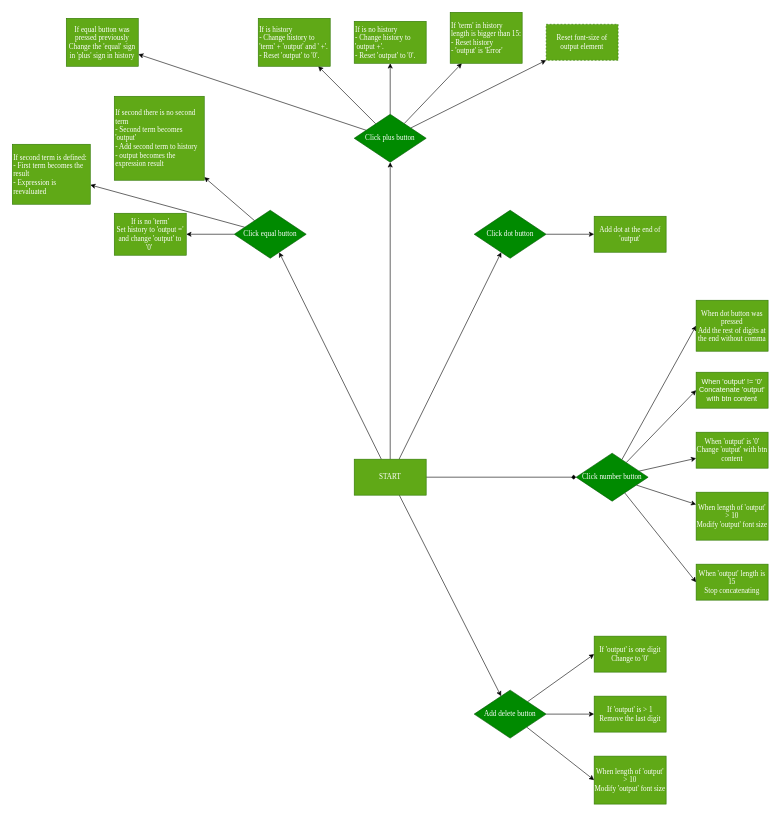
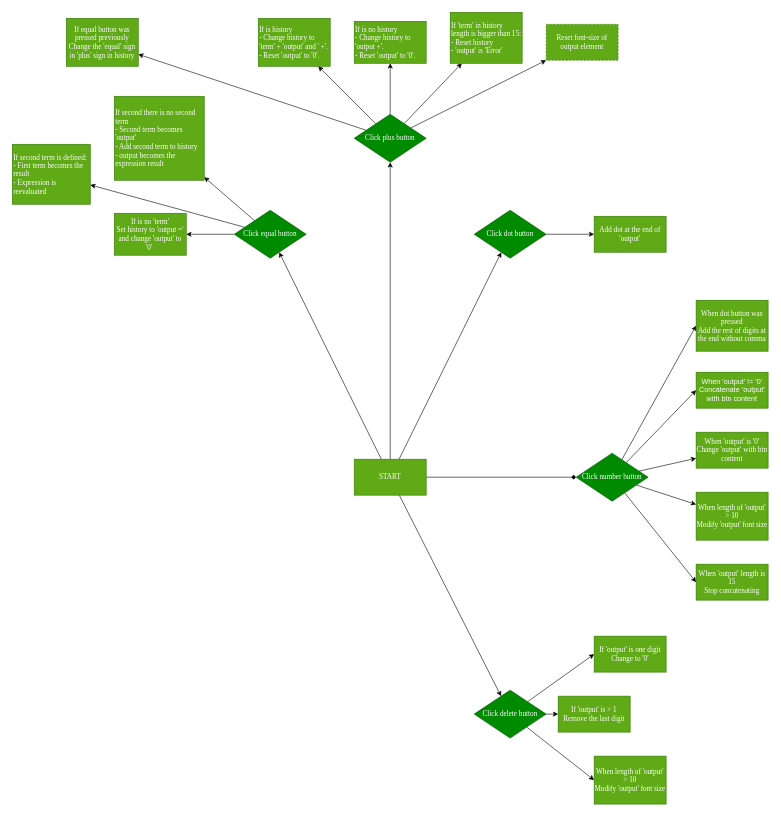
(510, 714) -> (510, 714)
(630, 714) -> (594, 714)
